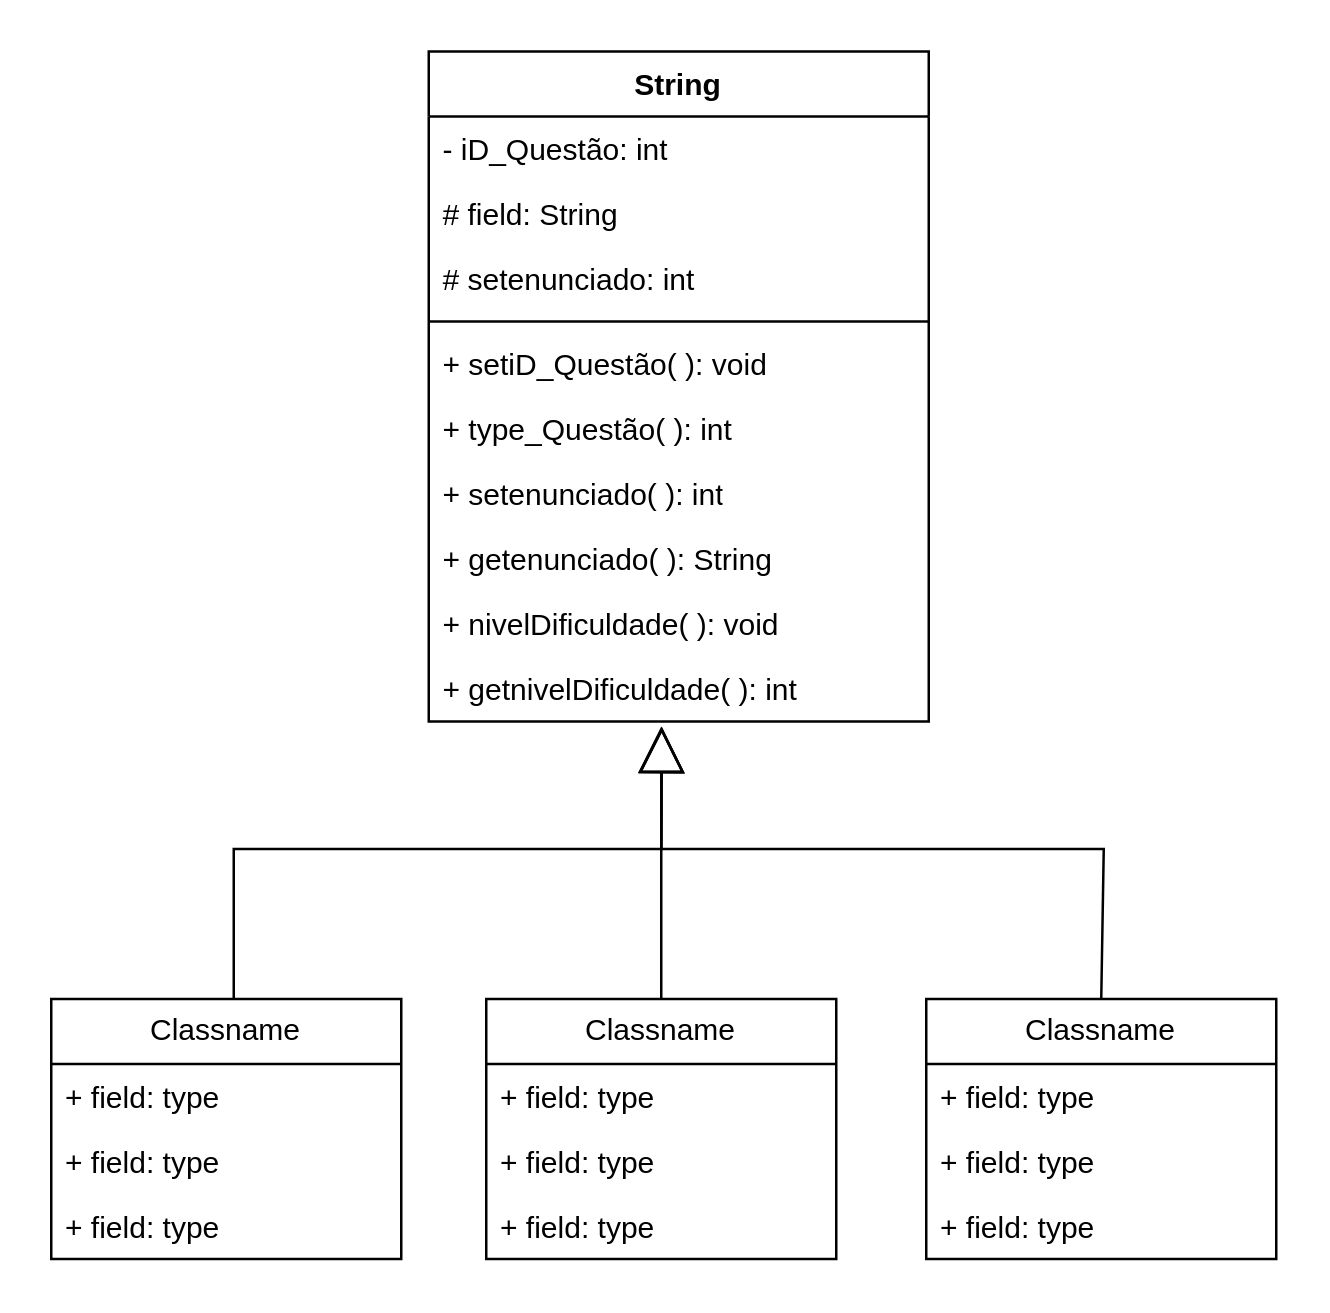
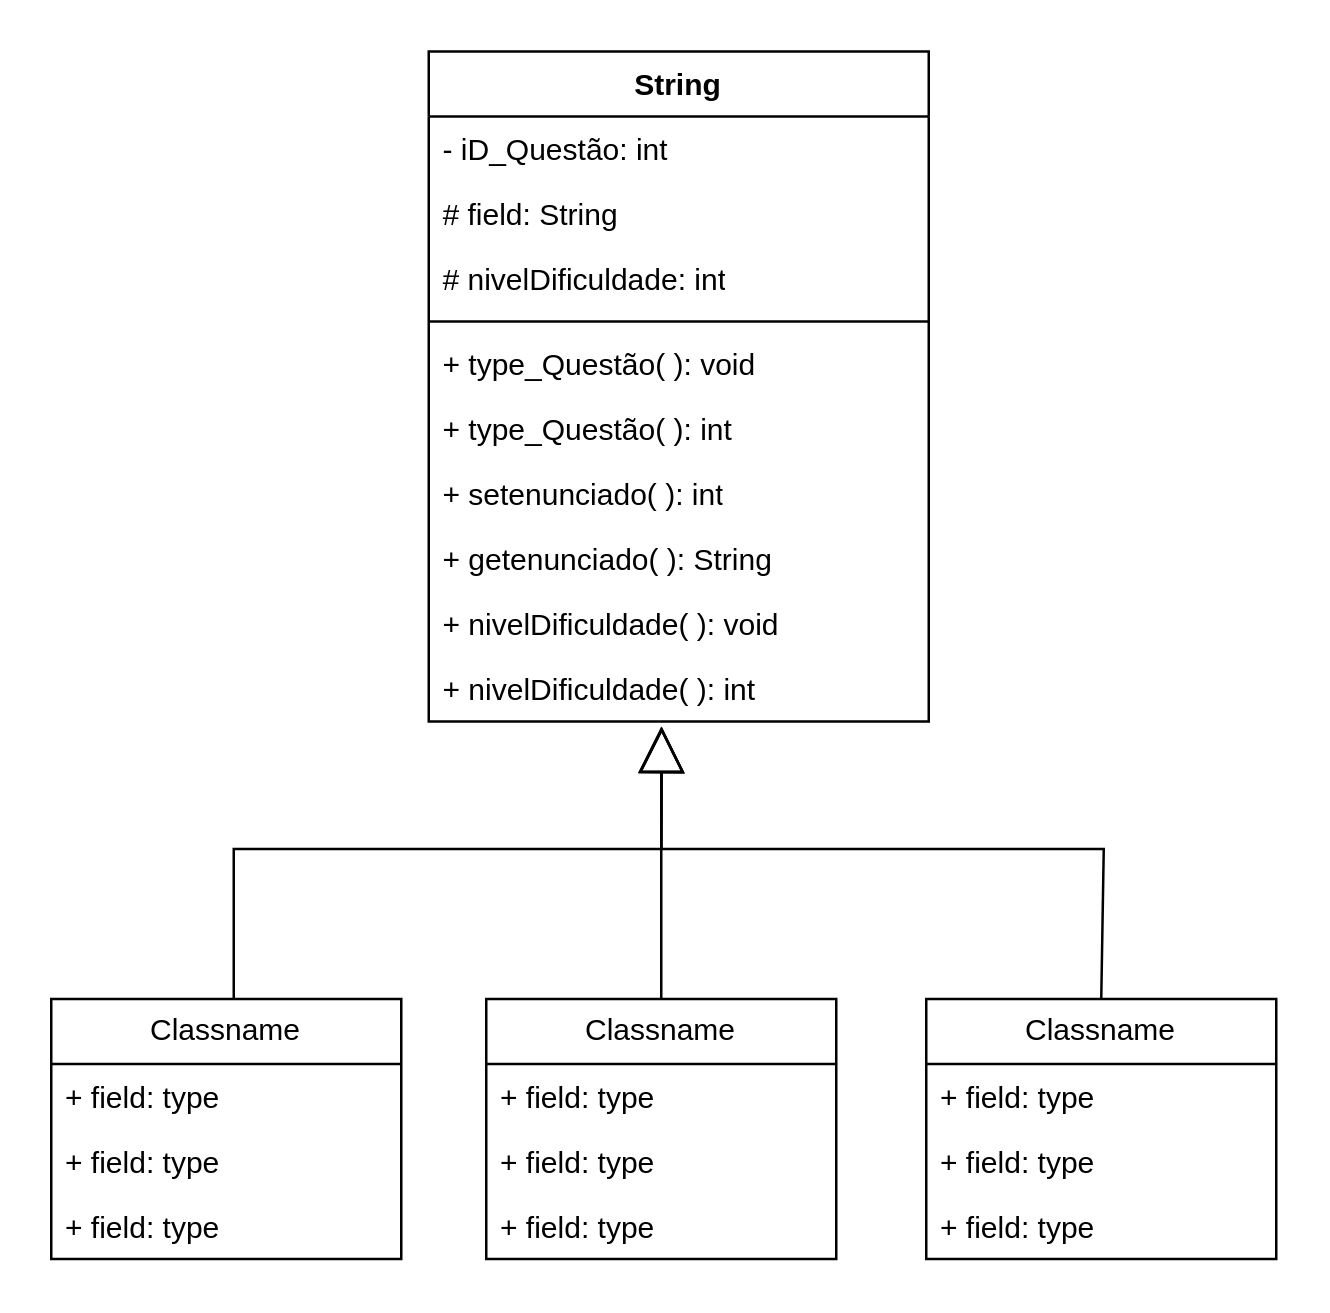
(584, 282) -> (602, 282)
(622, 367) -> (617, 367)
(648, 692) -> (623, 692)
